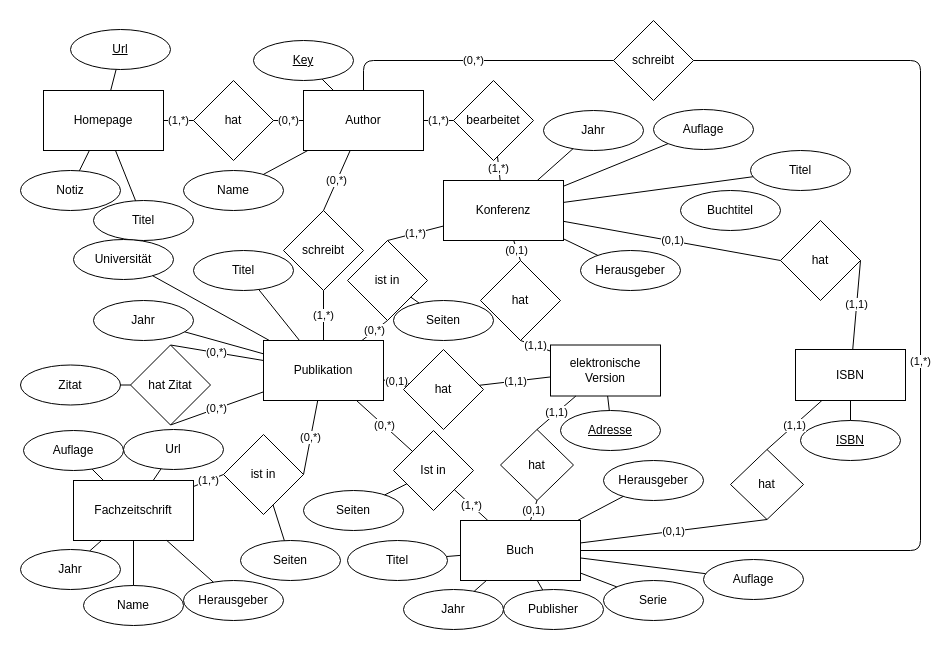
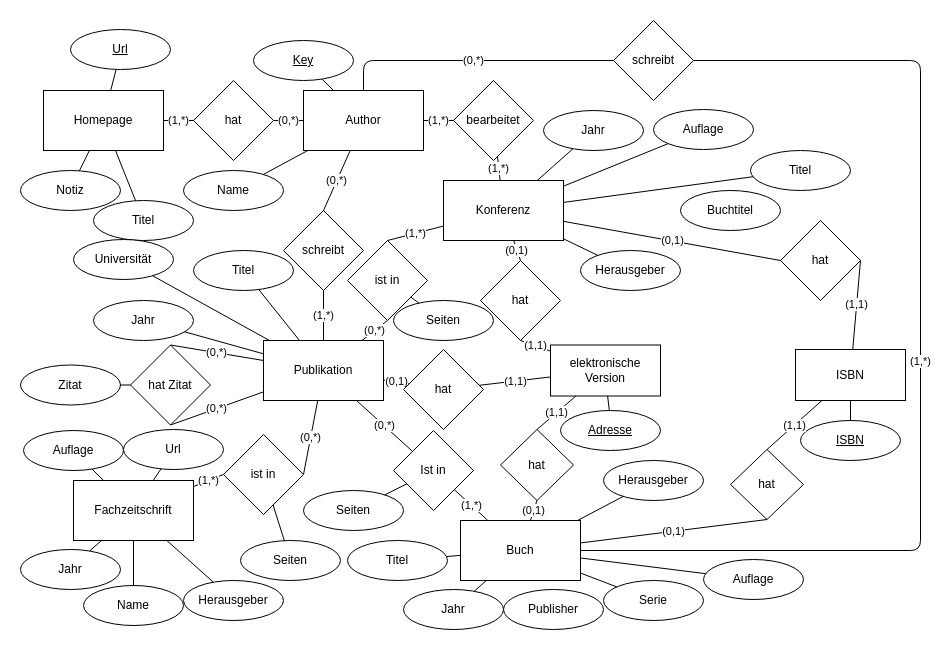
(540, 585) -> none
